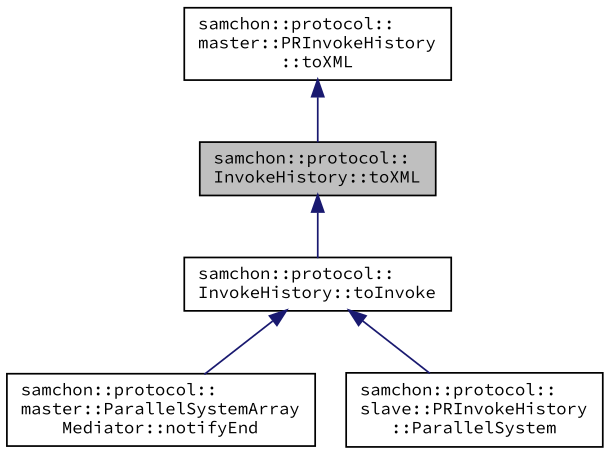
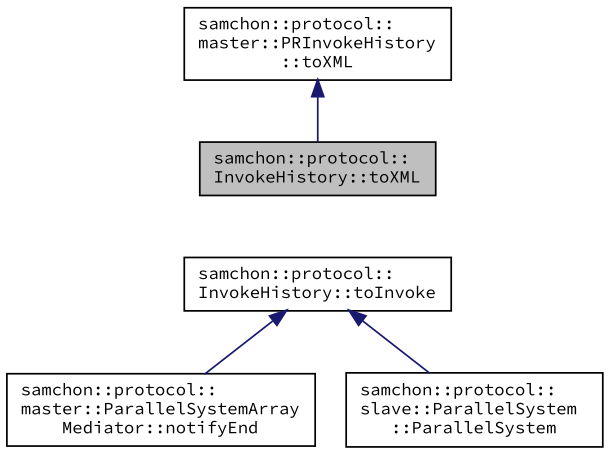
(318, 235) -> none
(474, 410) -> (474, 410)
